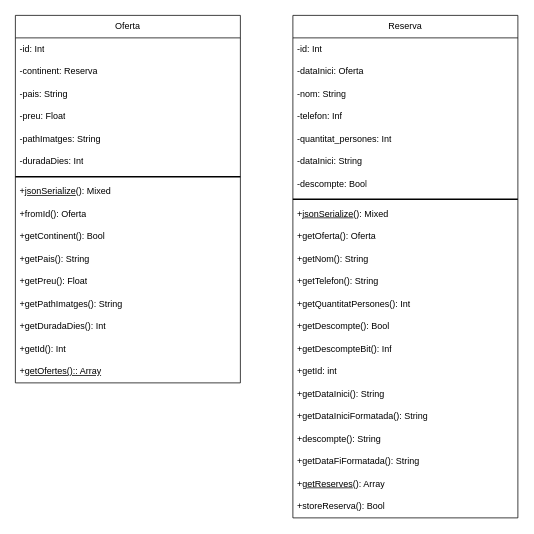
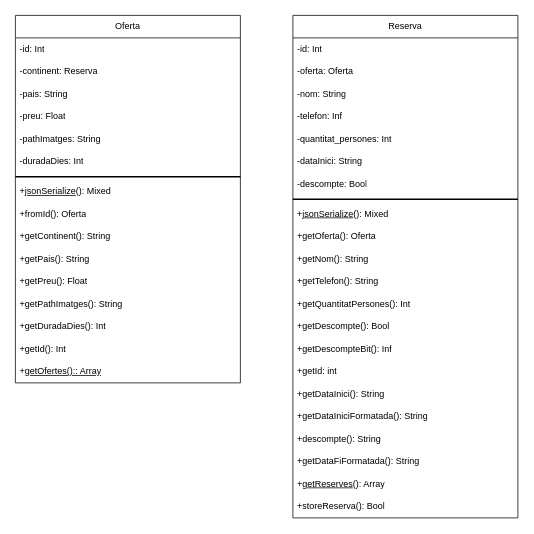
(338, 72) -> (333, 72)
(68, 237) -> (73, 237)
